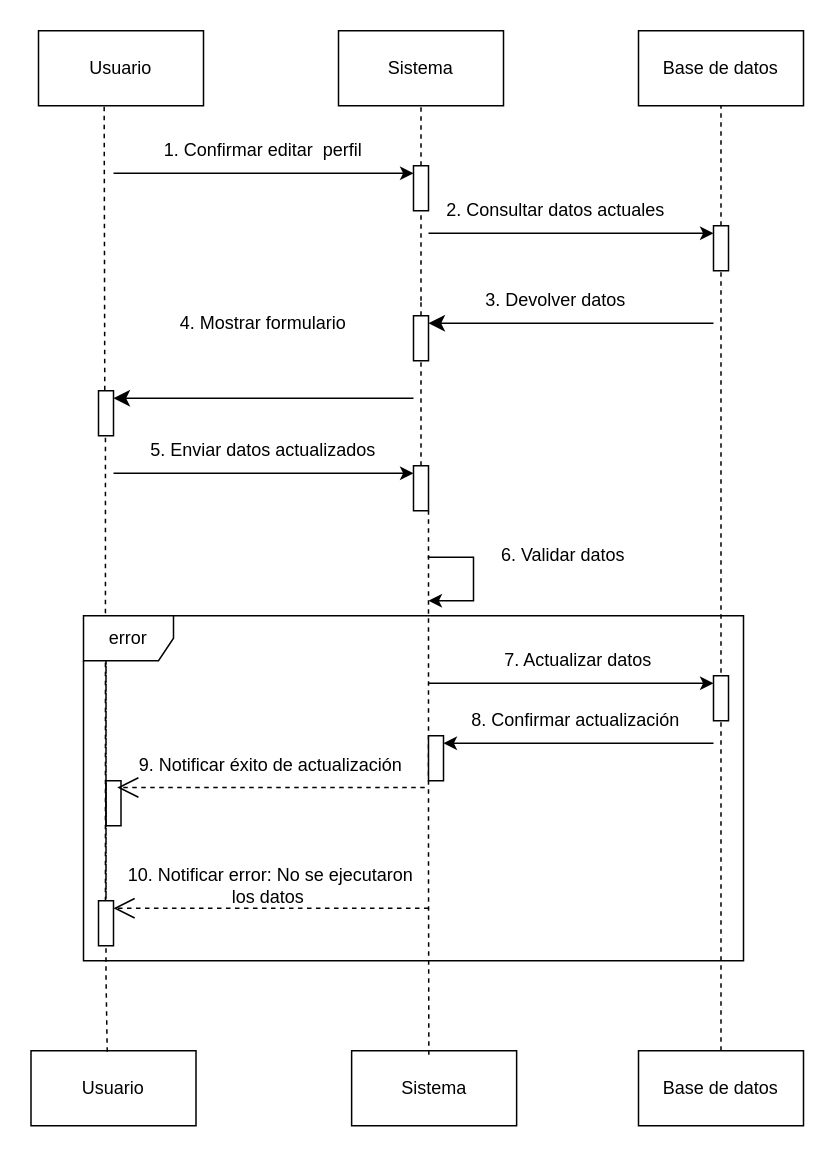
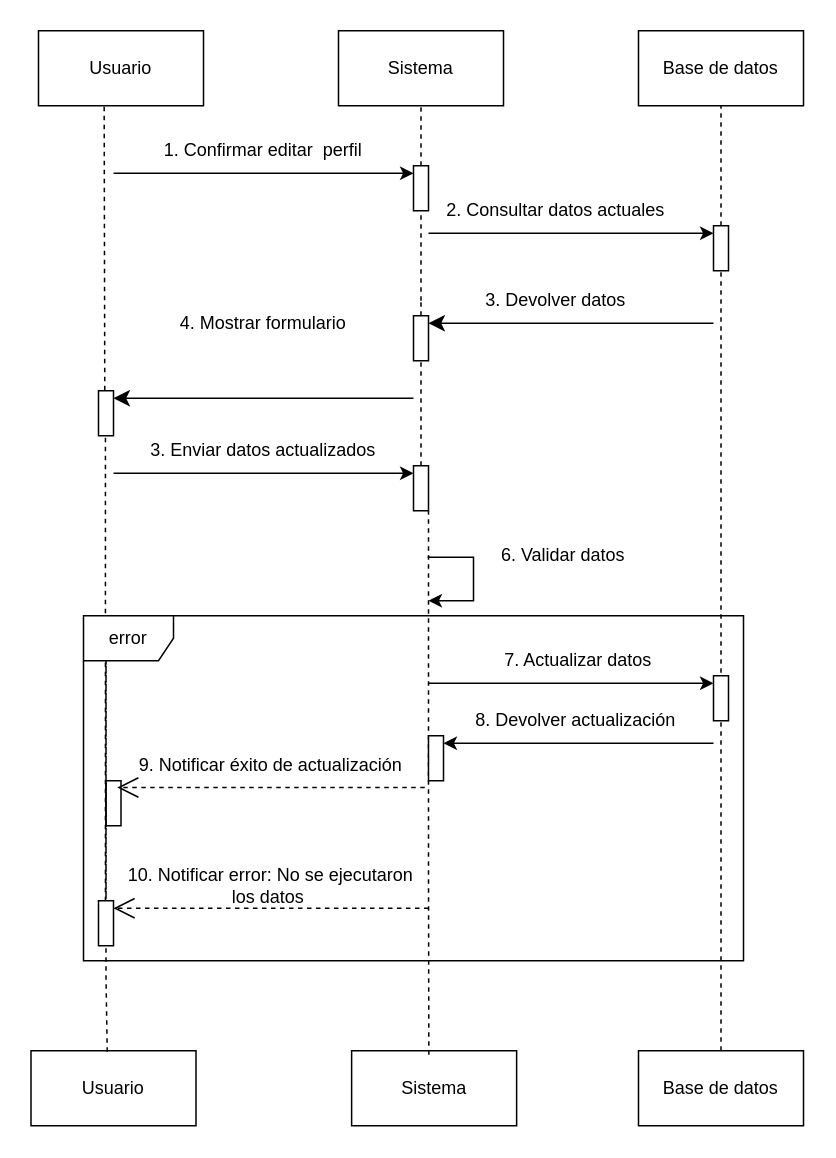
(263, 451) -> (263, 451)
(578, 721) -> (578, 721)
